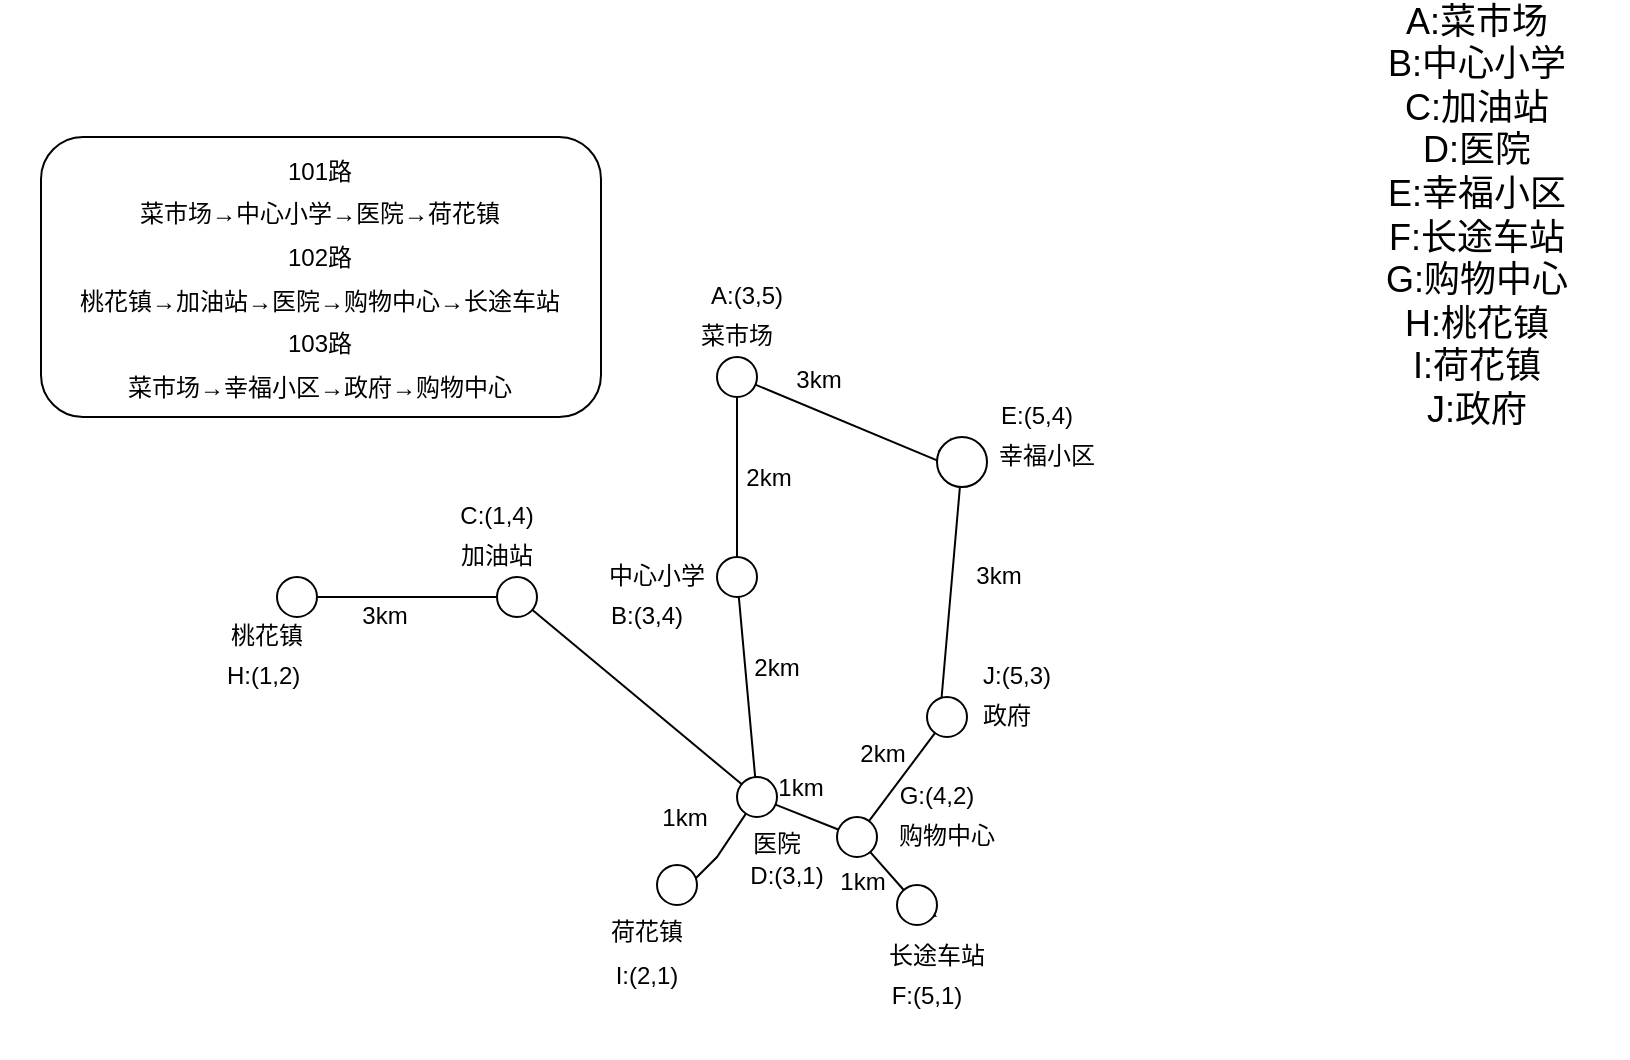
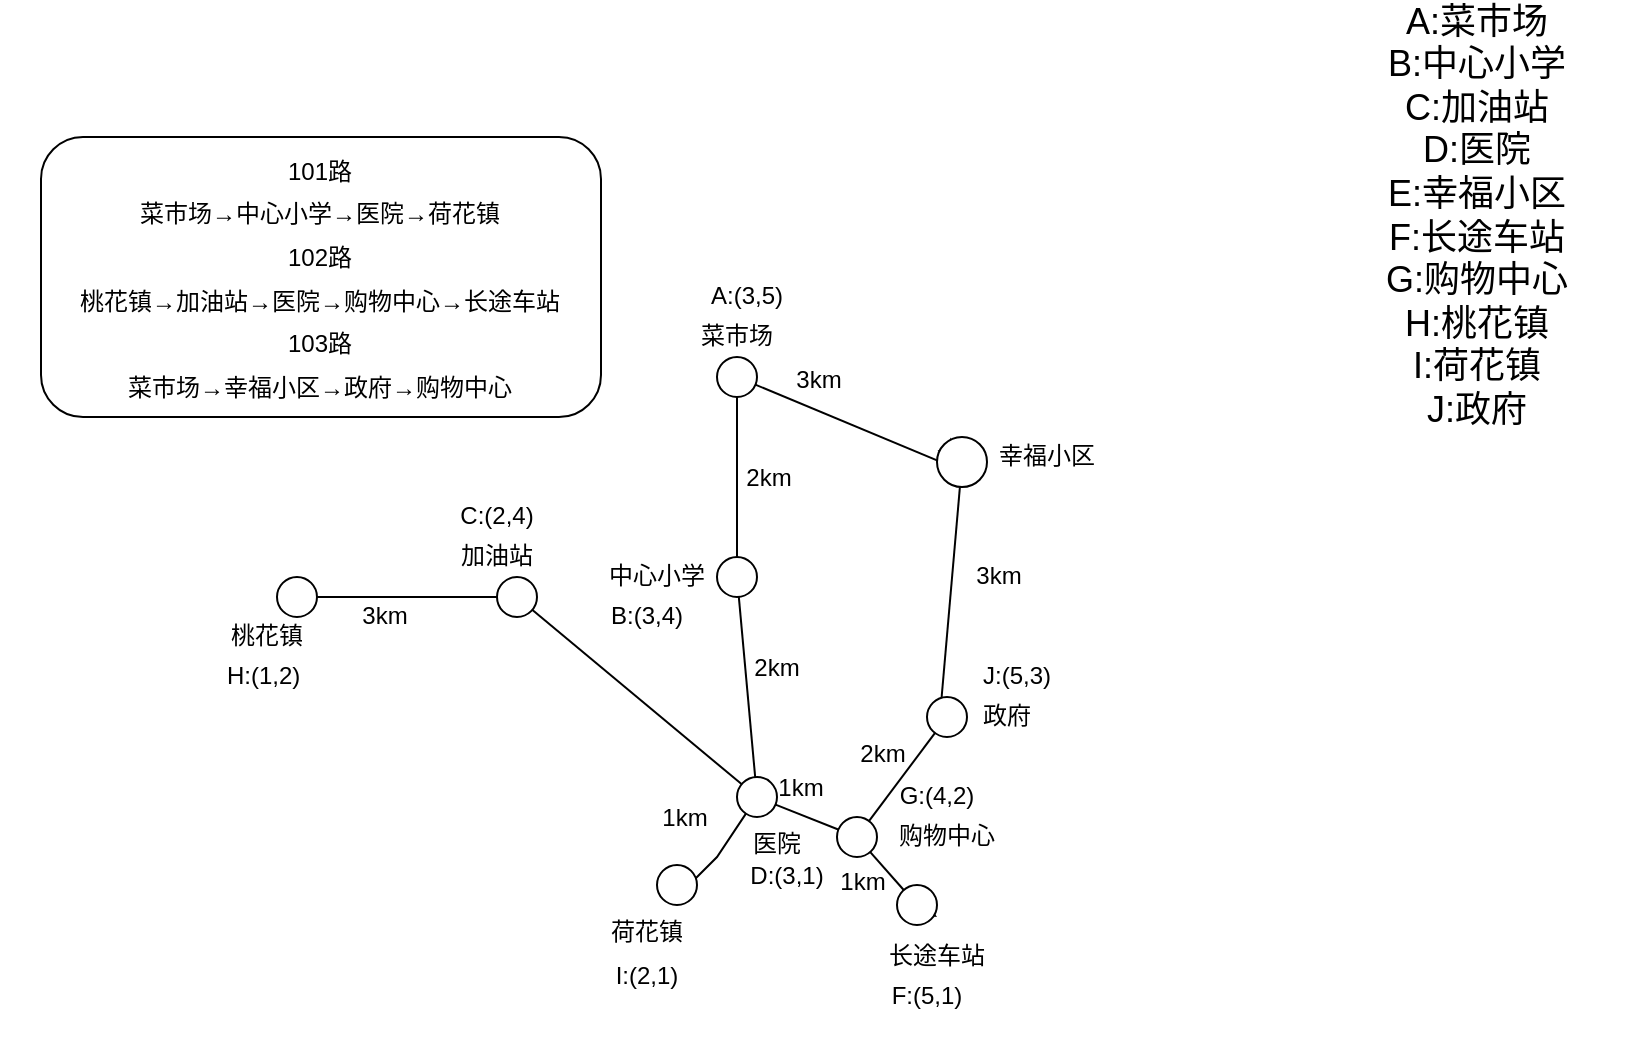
(1037, 417) -> none
(498, 517) -> (498, 517)
